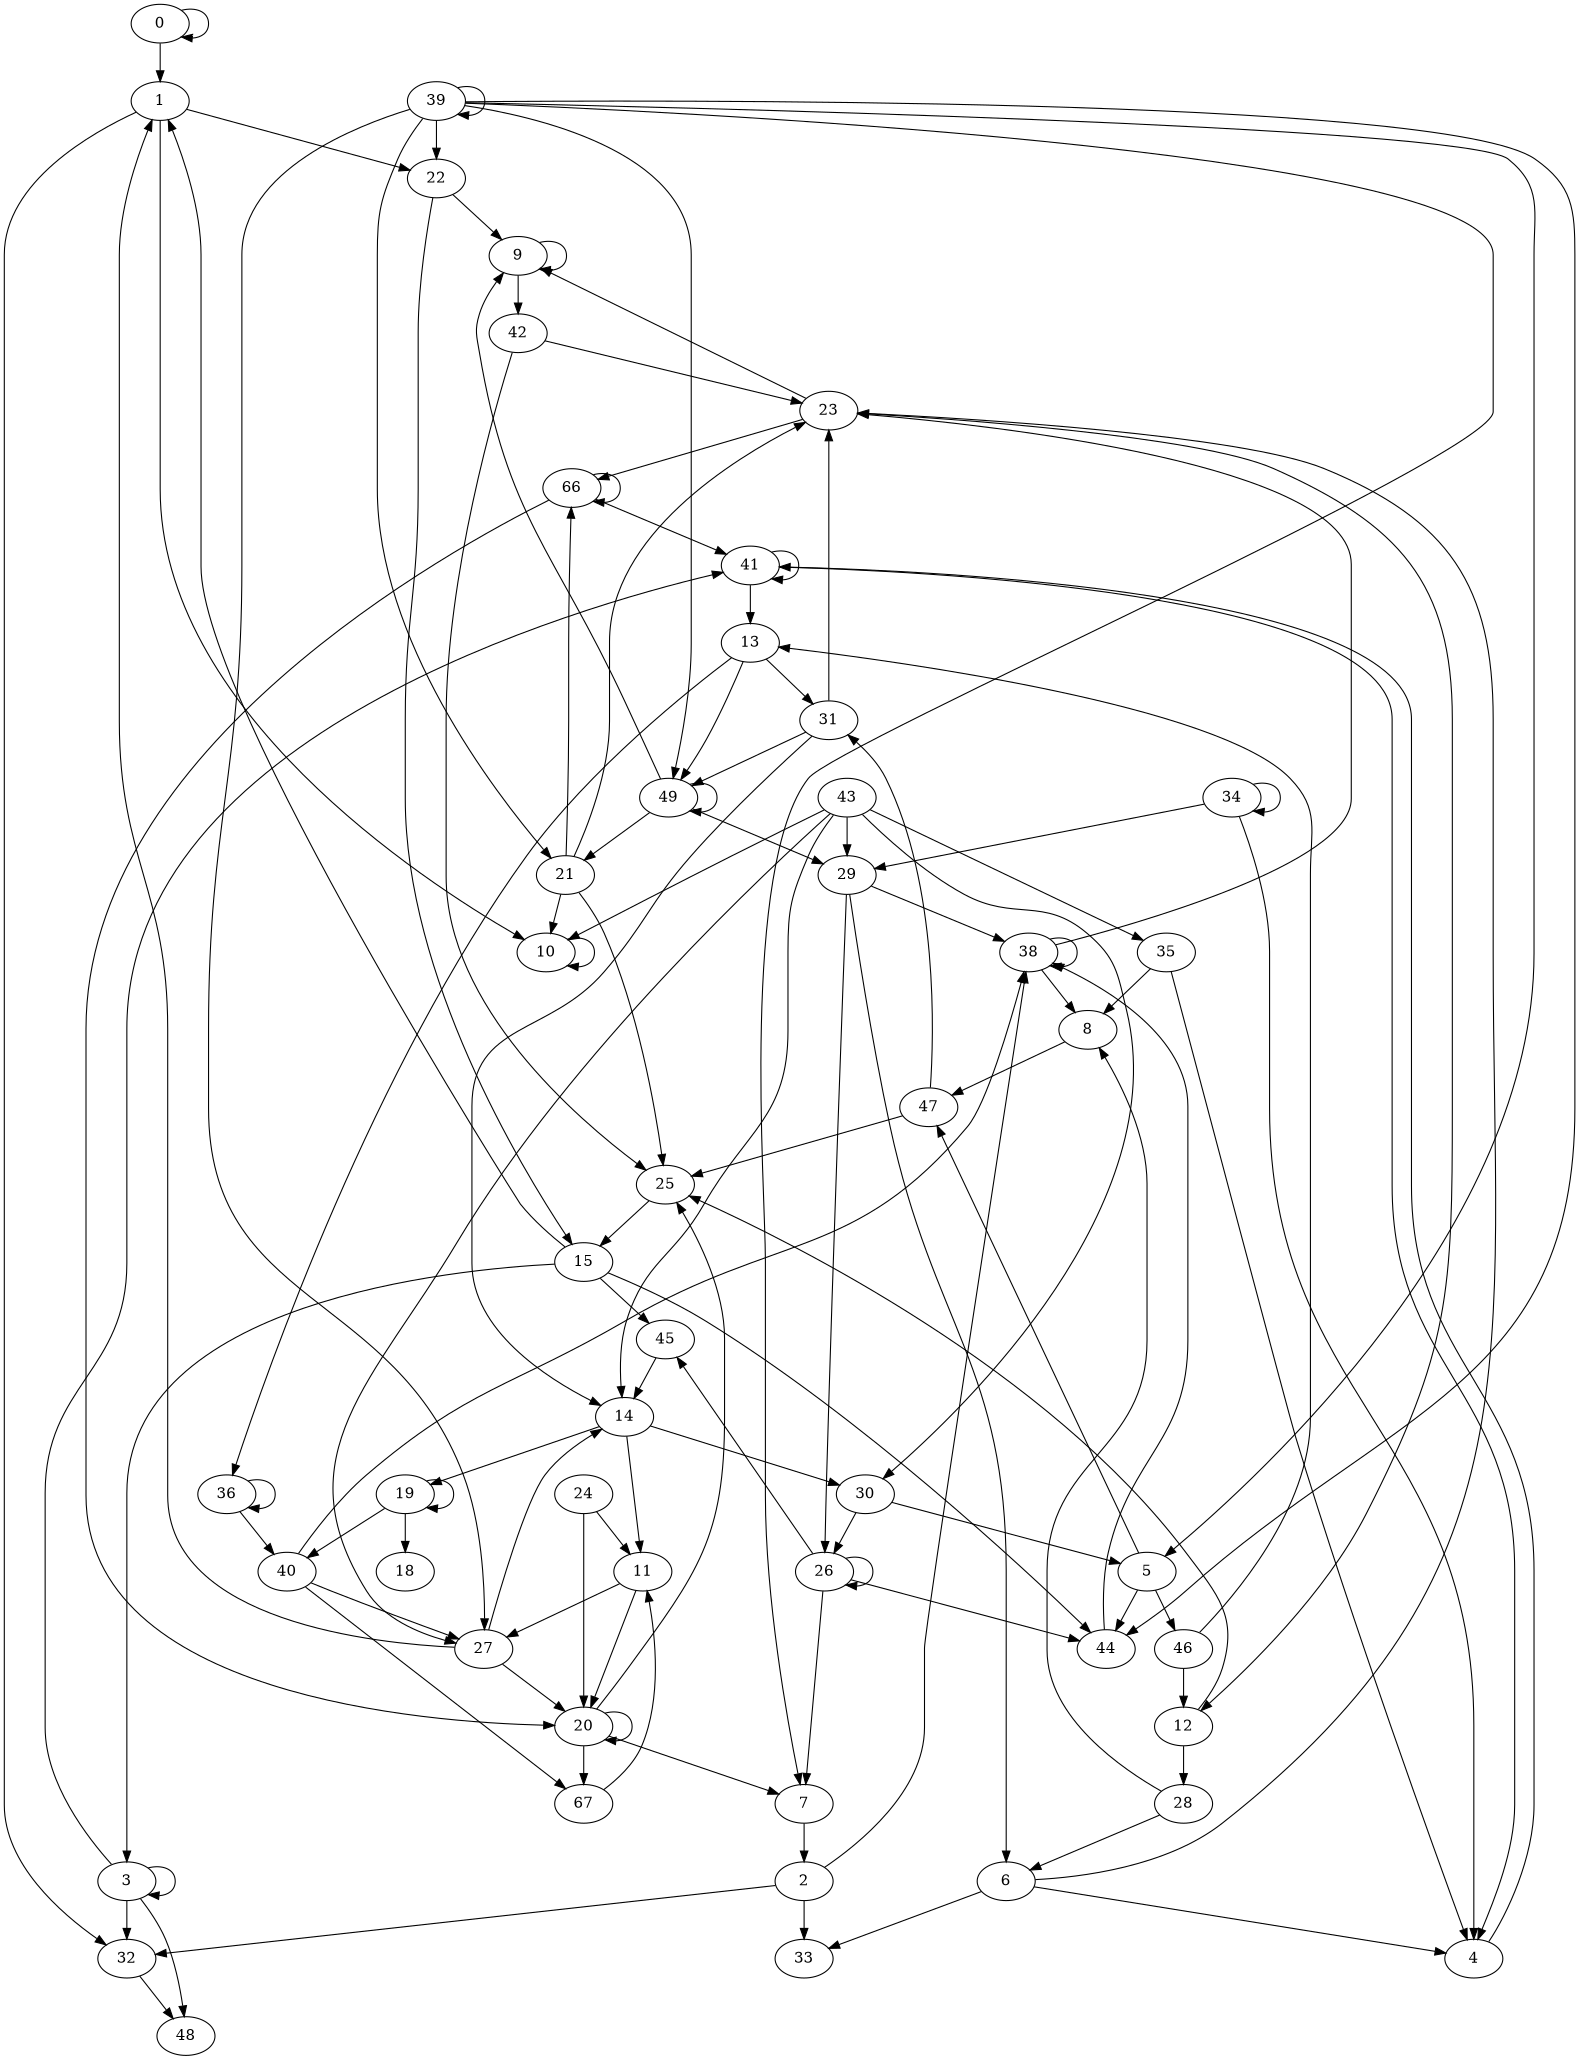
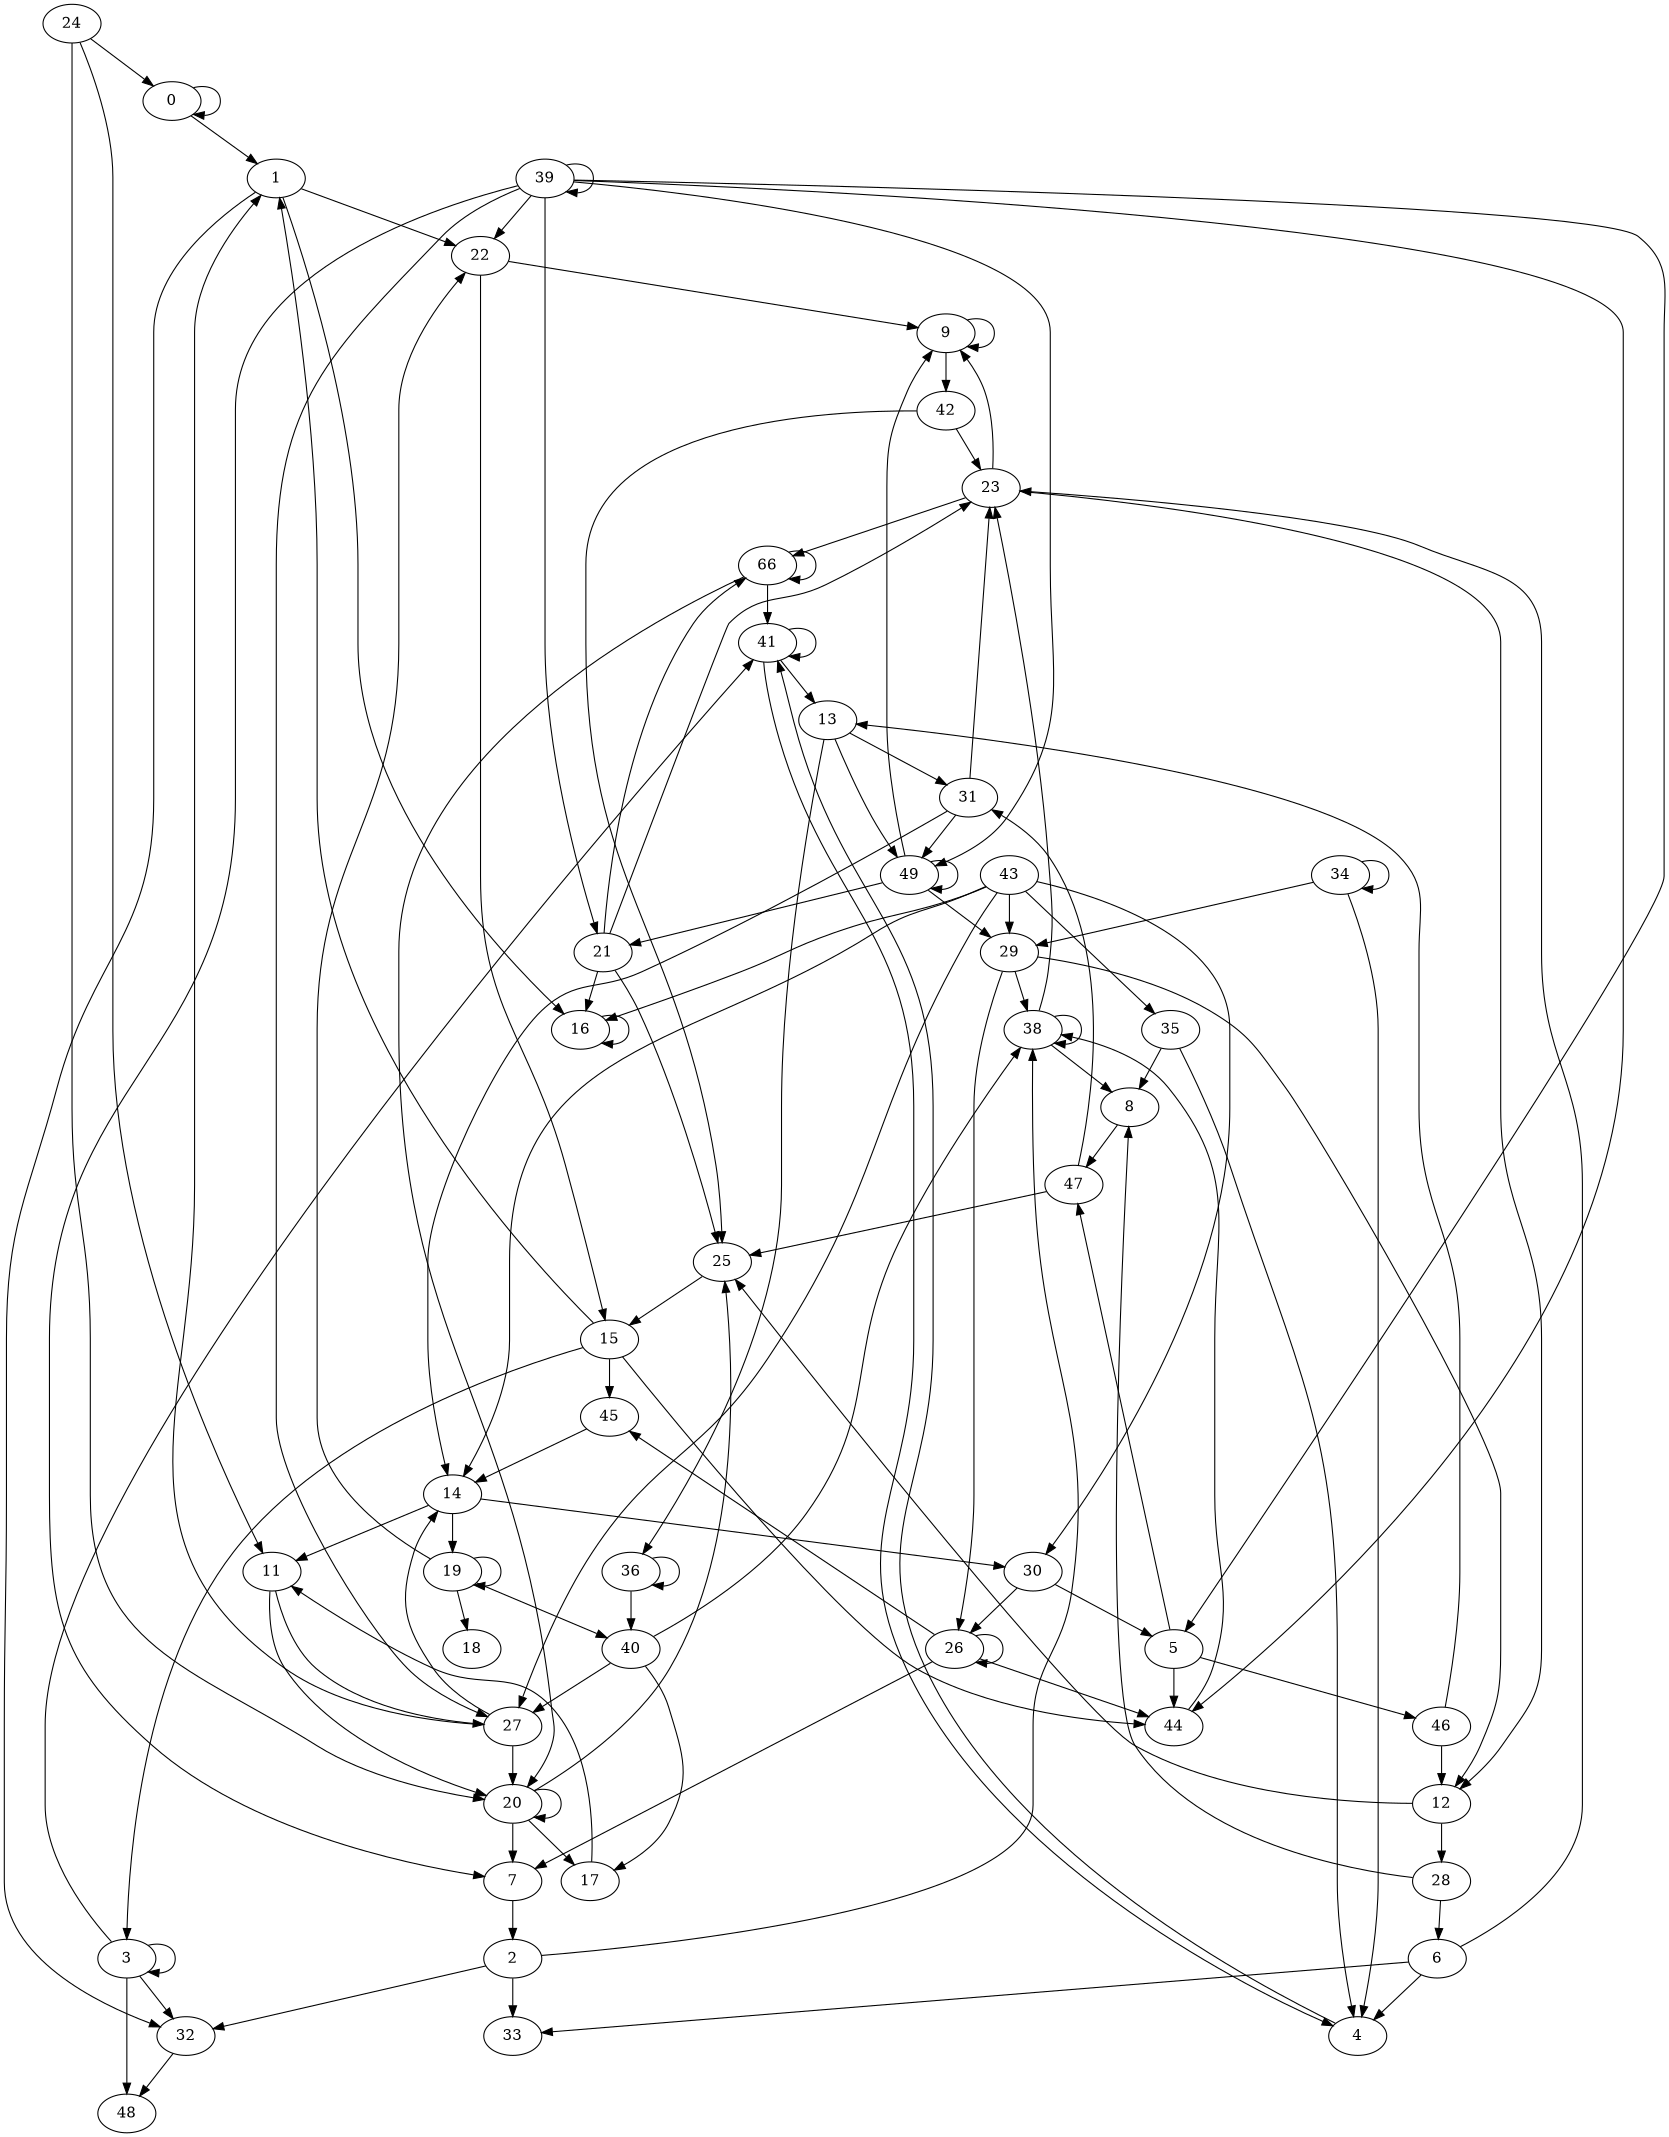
none -> (118, 59)
none -> (328, 931)
(546, 952) -> (581, 1030)
(954, 1321) -> (1404, 1286)
(584, 1804) -> (590, 1881)
